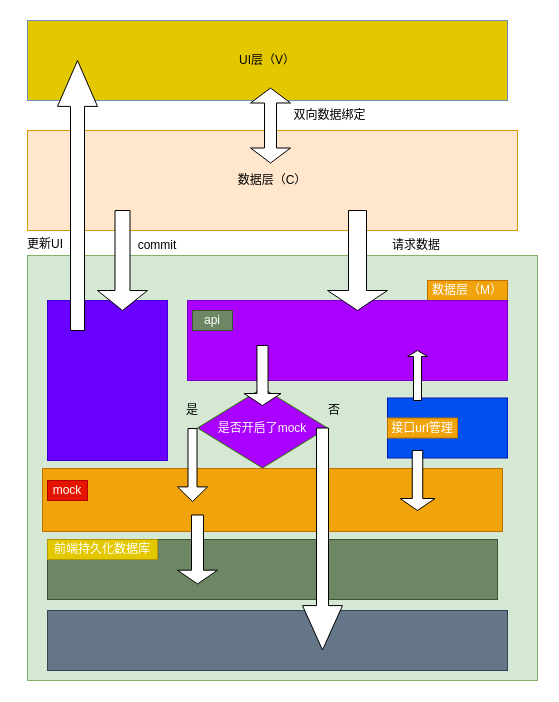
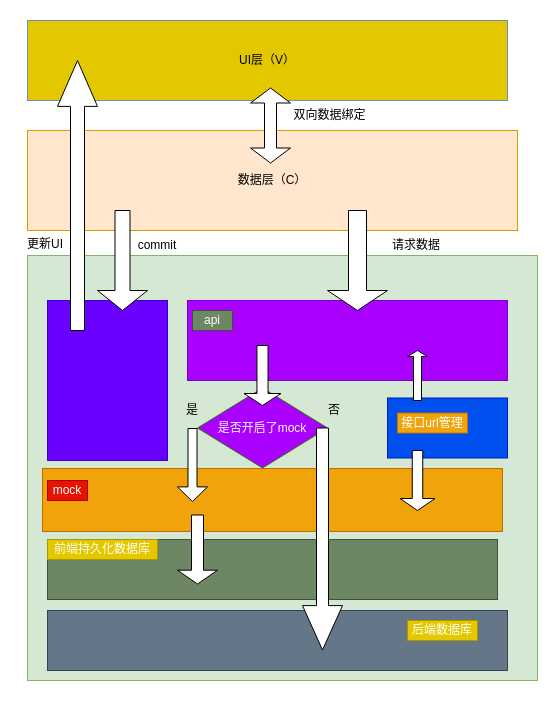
(468, 291) -> none
(423, 428) -> (433, 423)
none -> (443, 631)
